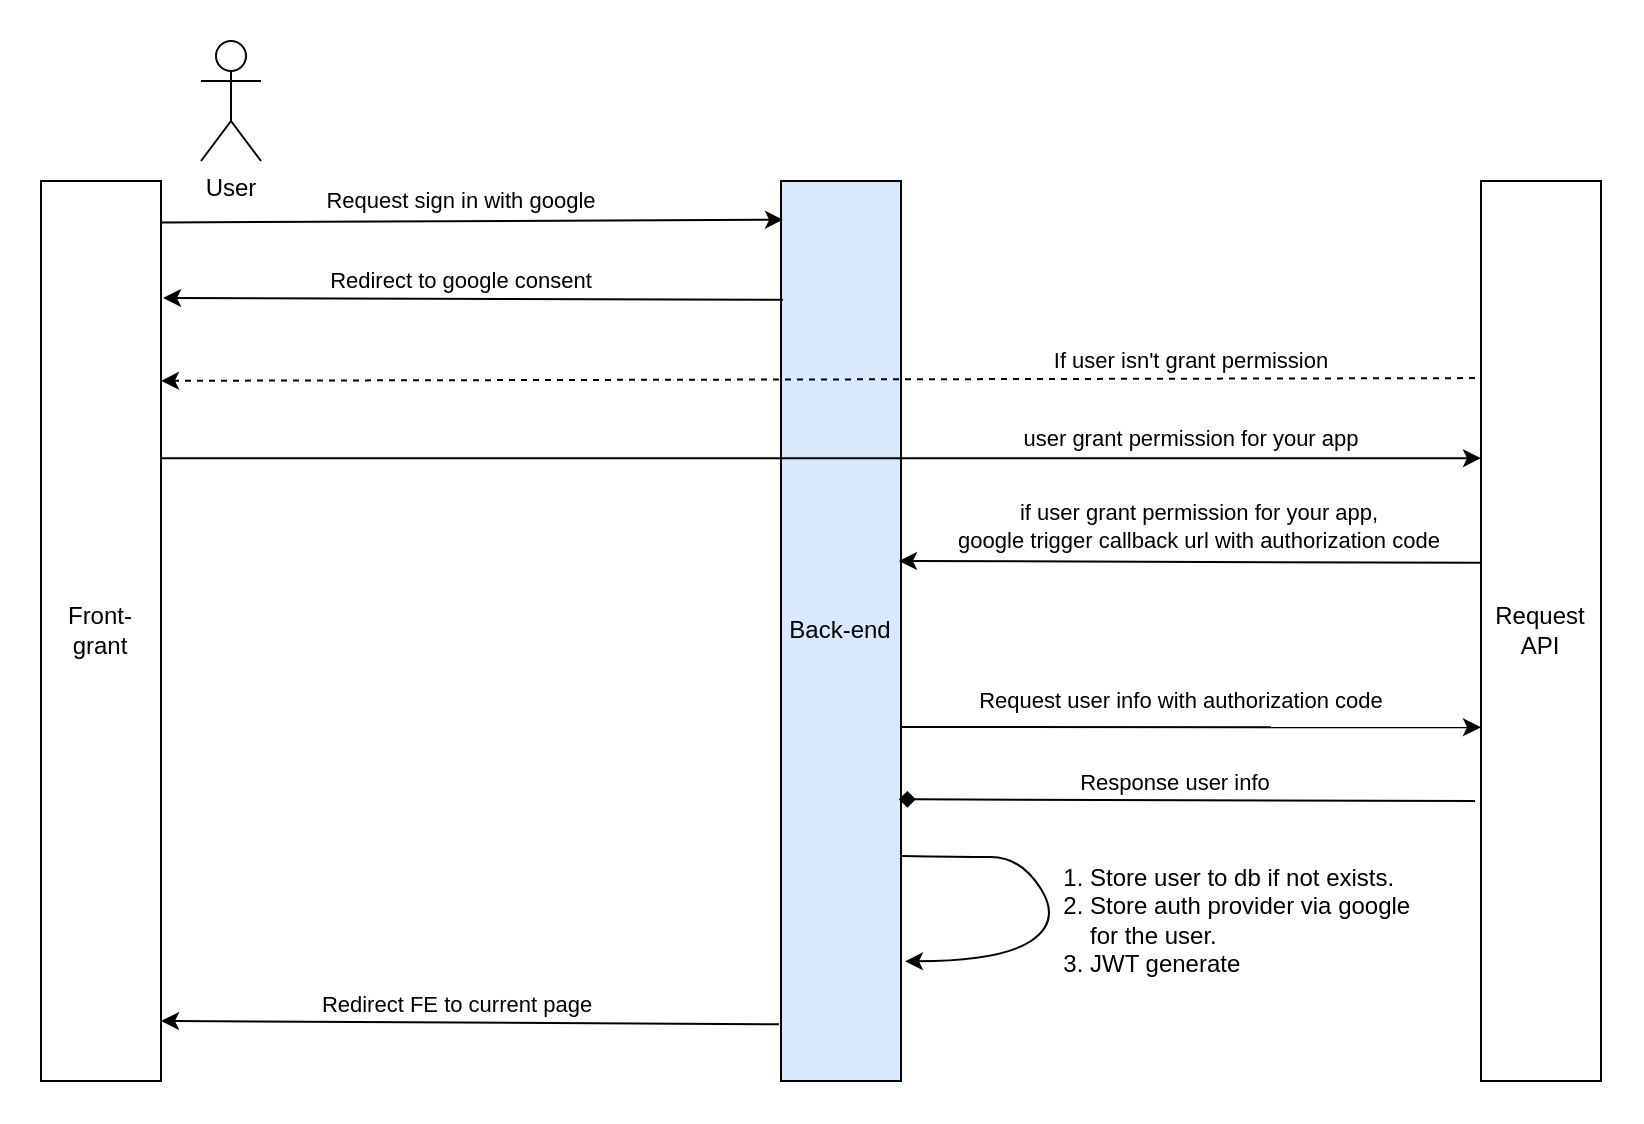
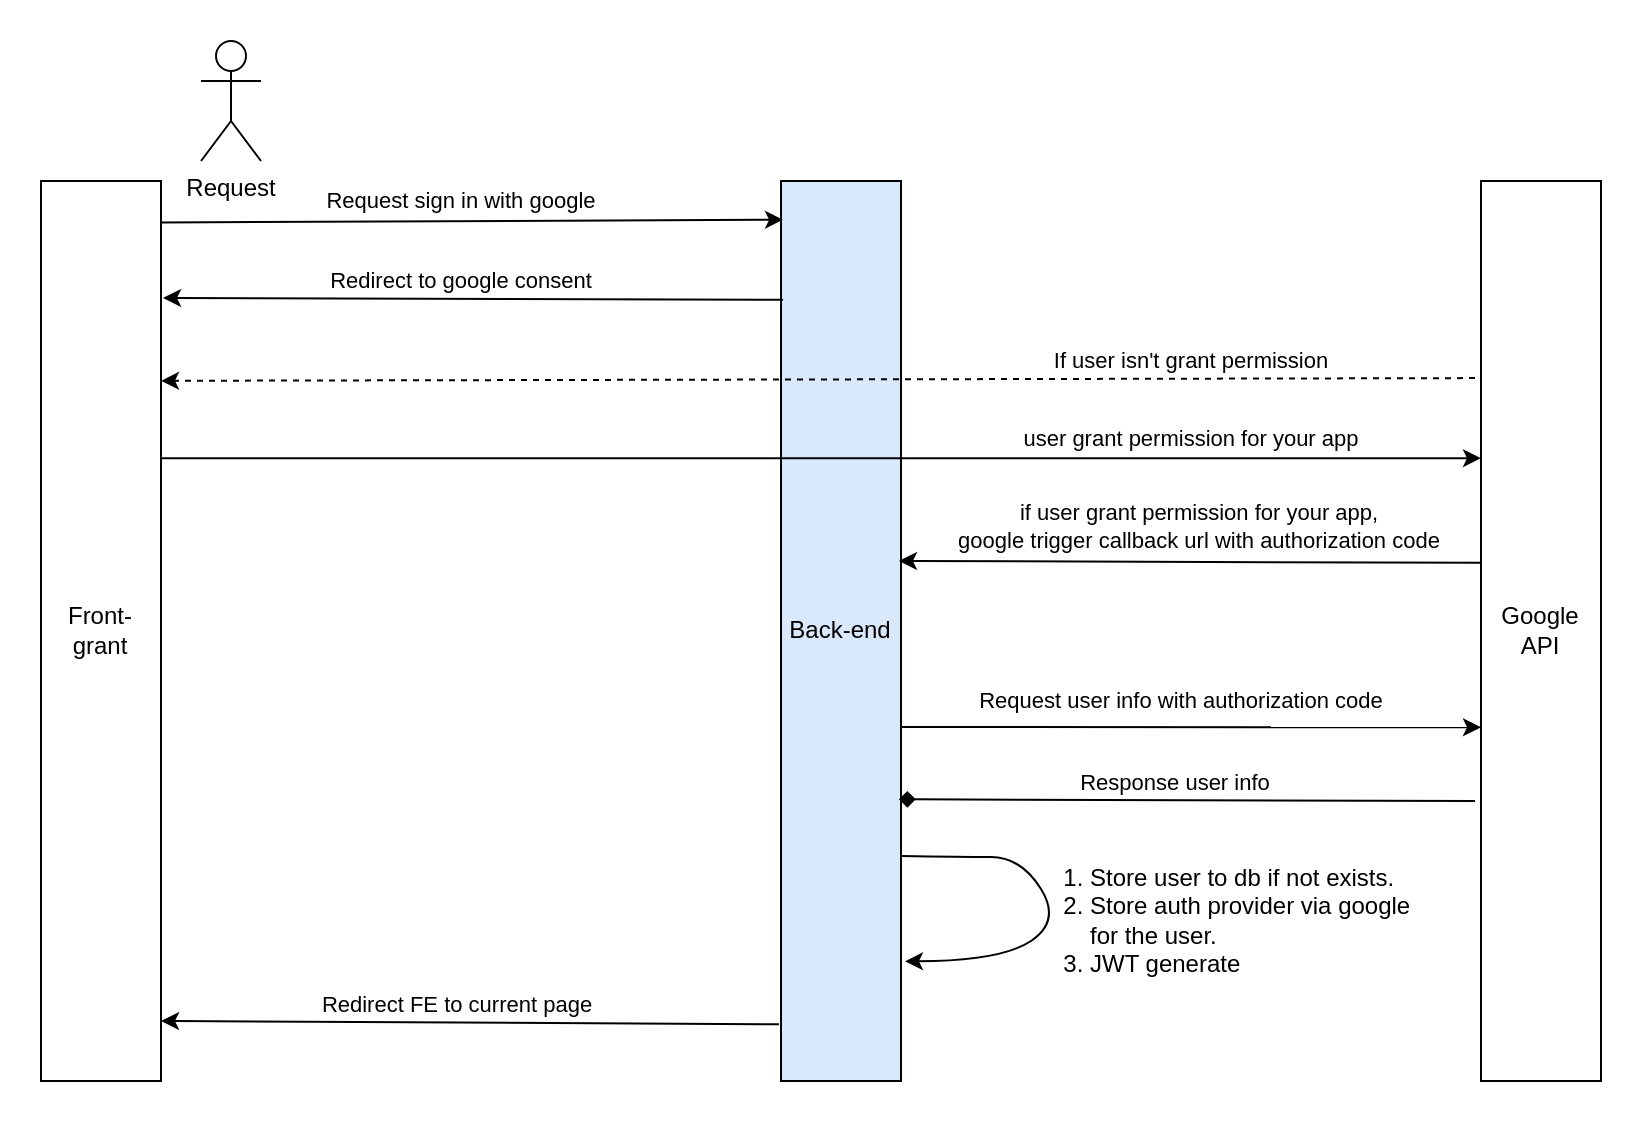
(232, 189) -> (232, 189)
(1541, 631) -> (1541, 631)
